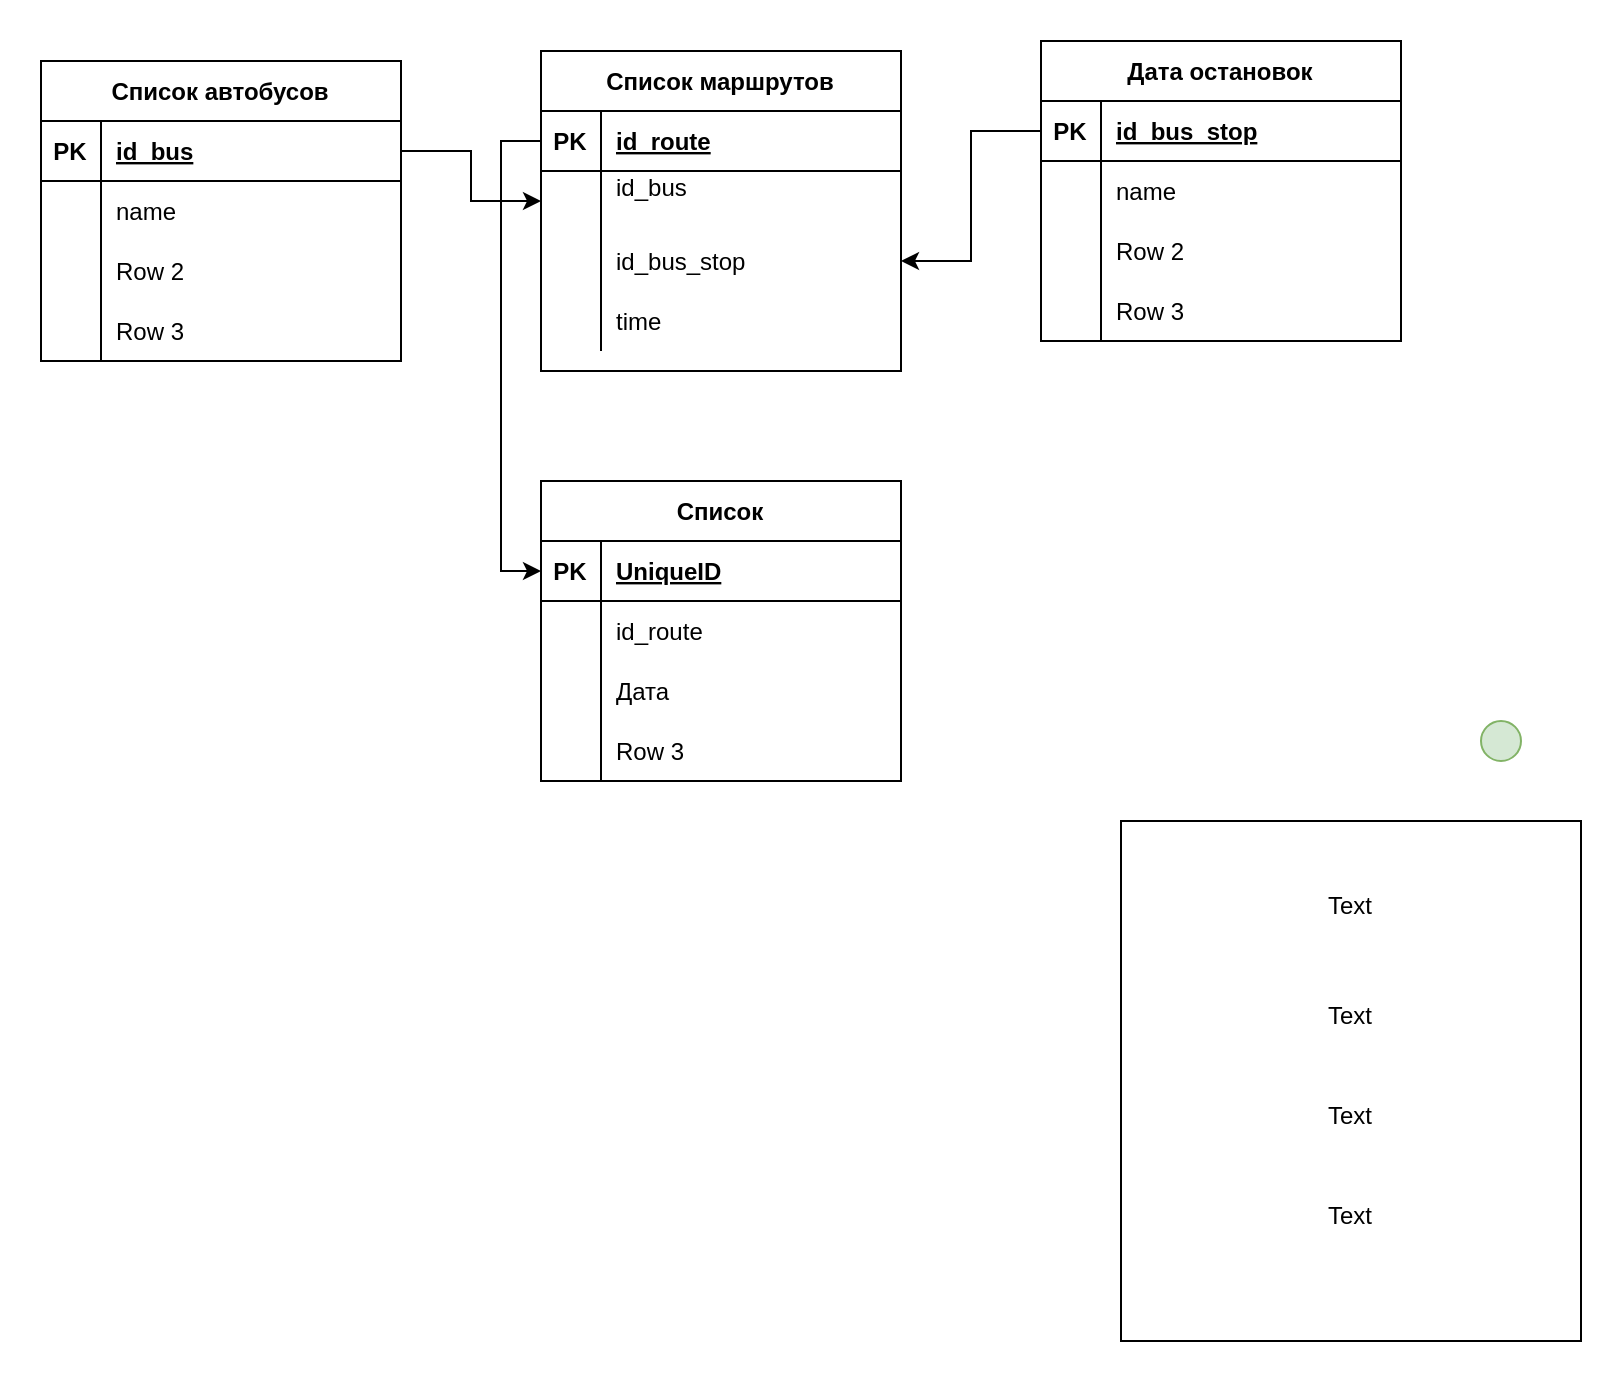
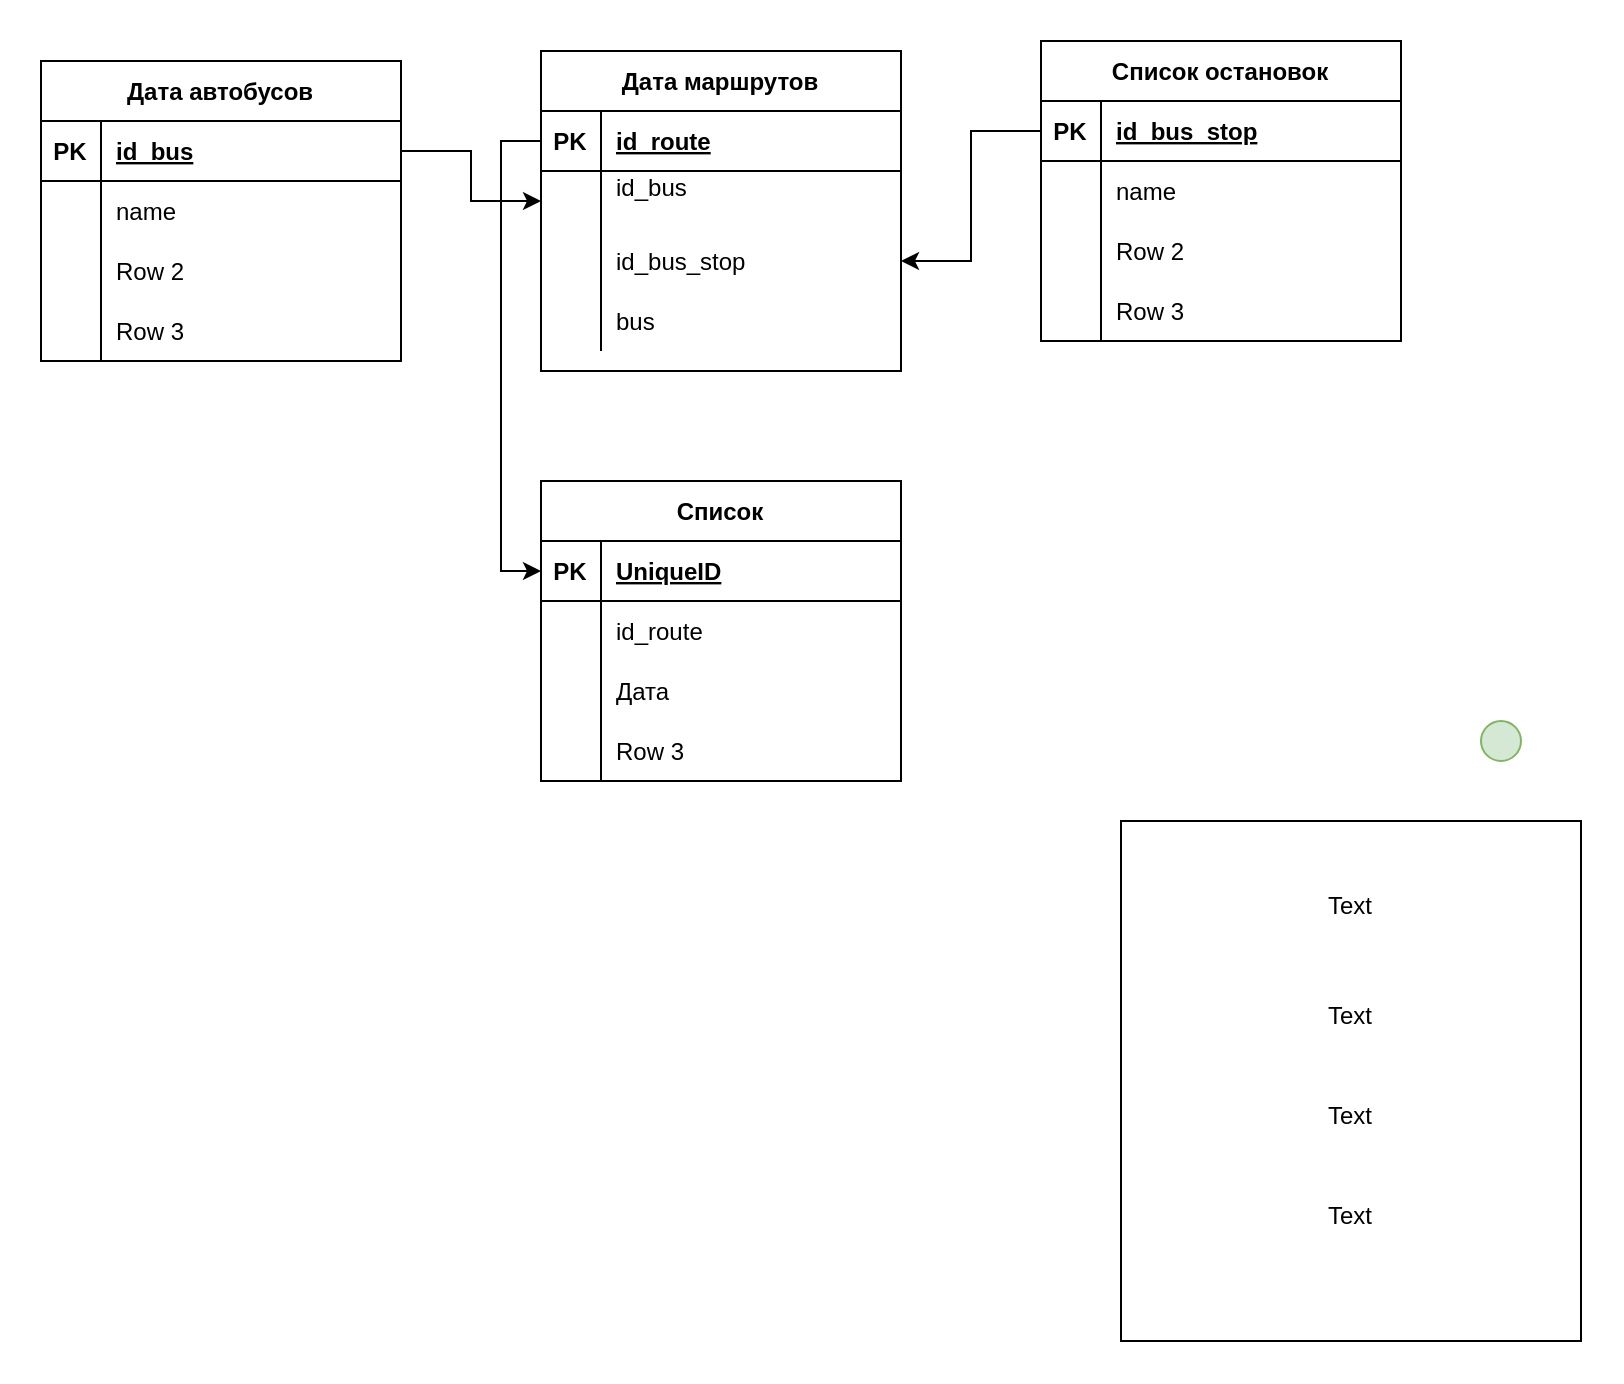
(1220, 72) -> (1220, 72)
(720, 82) -> (720, 82)
(220, 92) -> (220, 92)
(640, 322) -> (636, 322)
